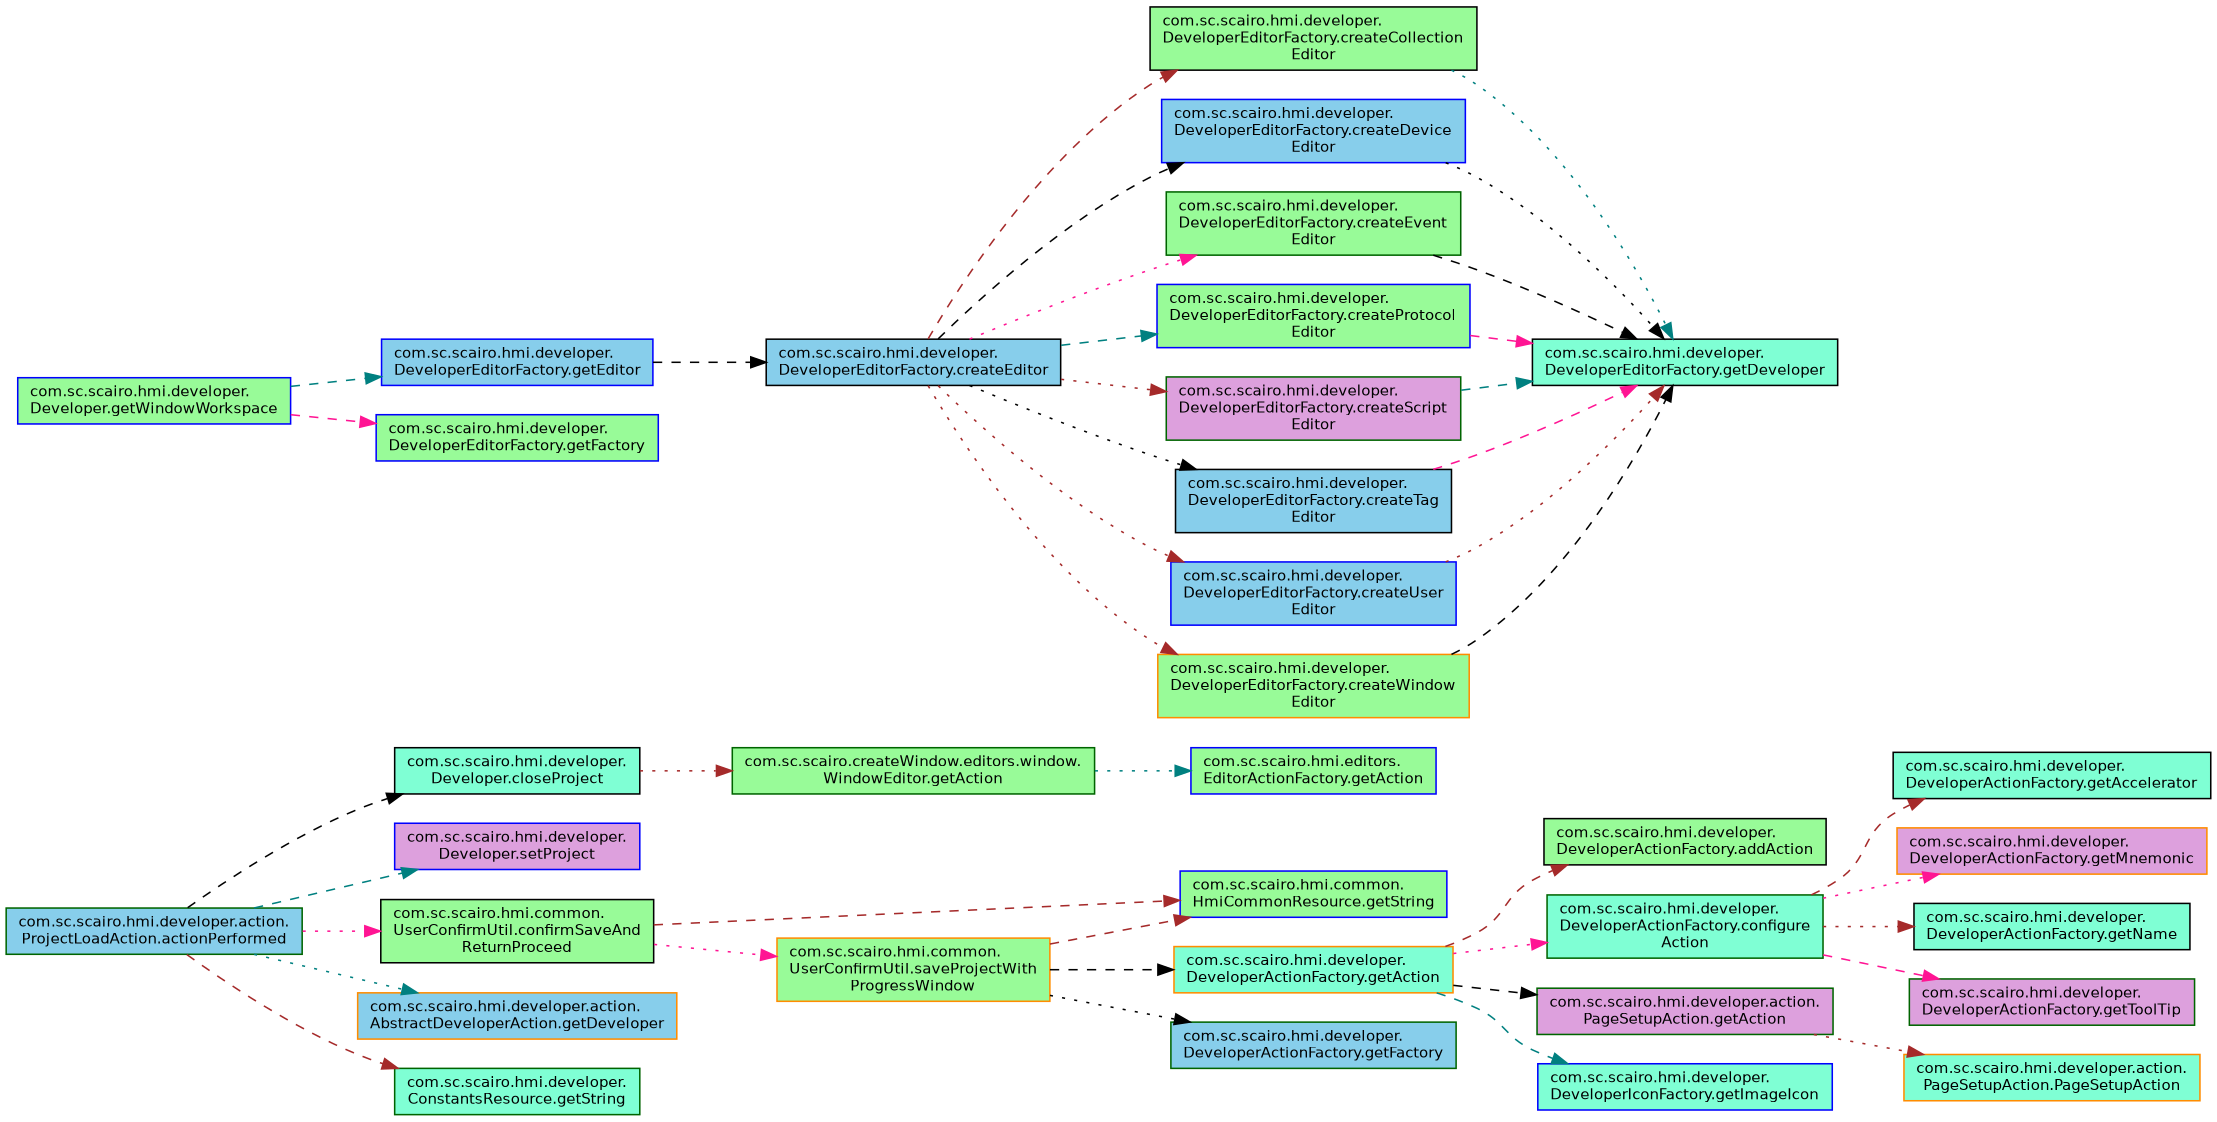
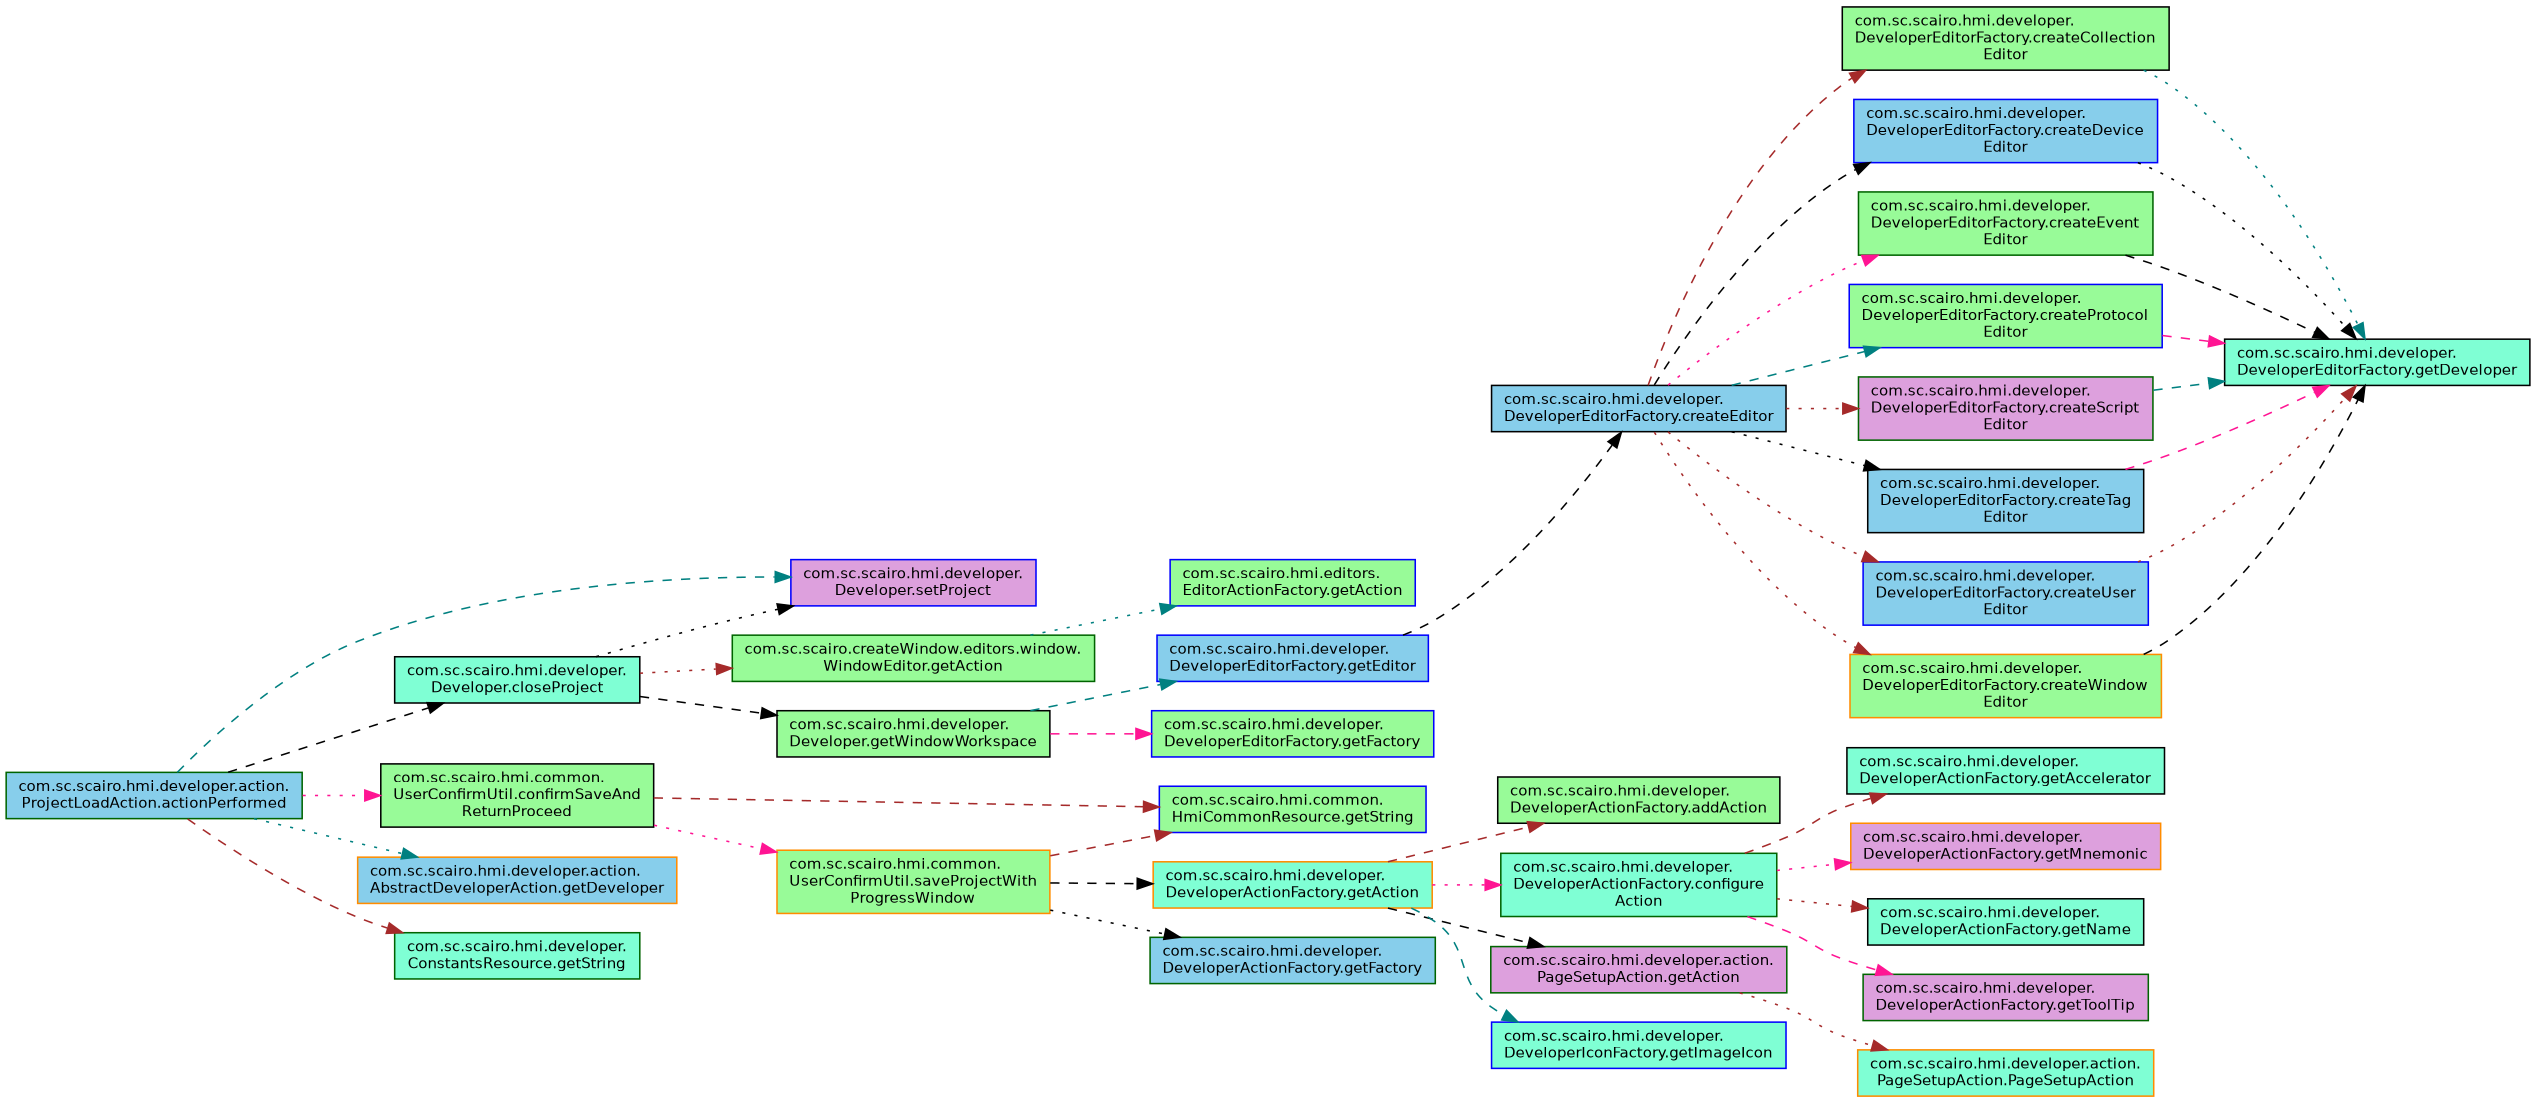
(154, 401) -> (913, 734)
none -> (687, 631)
none -> (700, 705)
